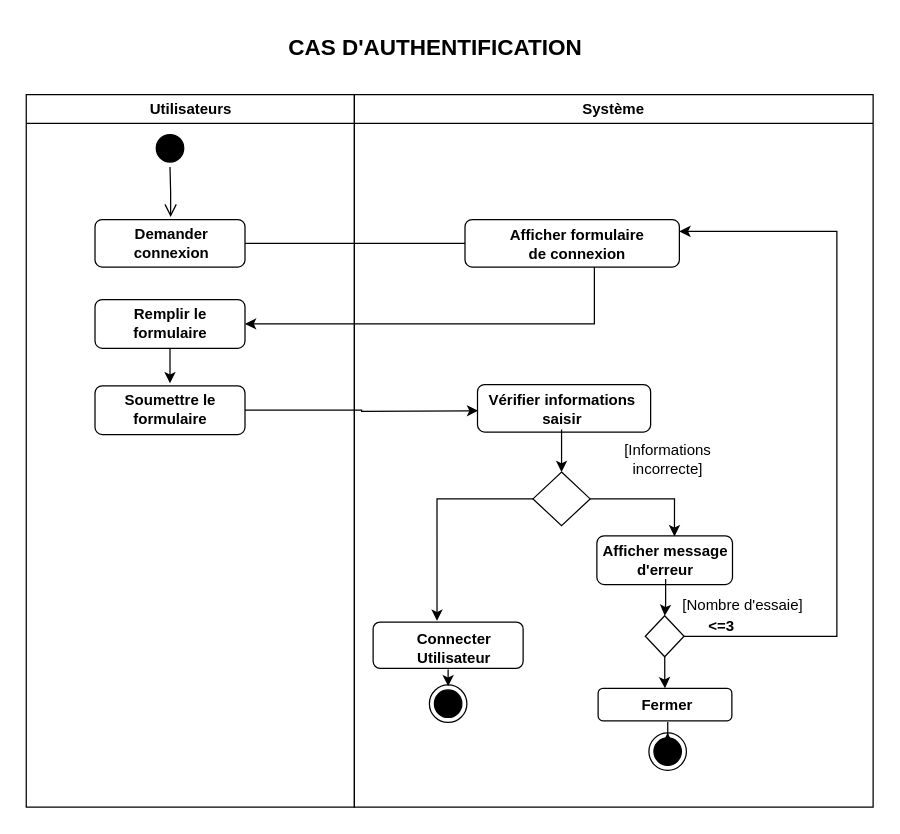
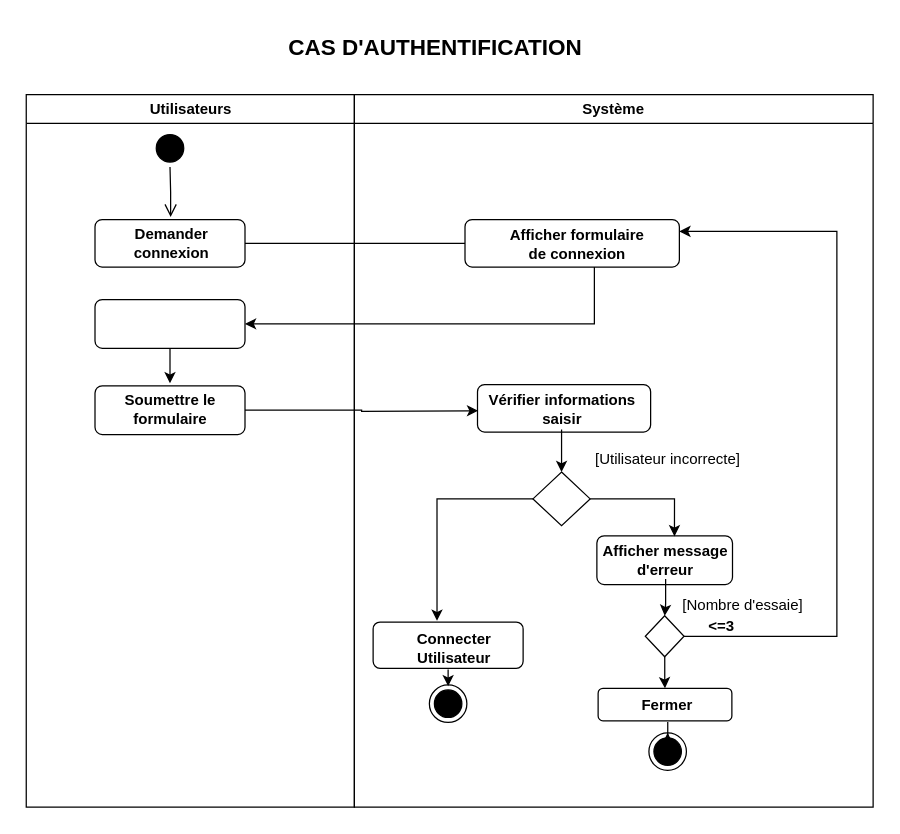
(170, 323) -> none
(668, 459) -> (668, 459)
